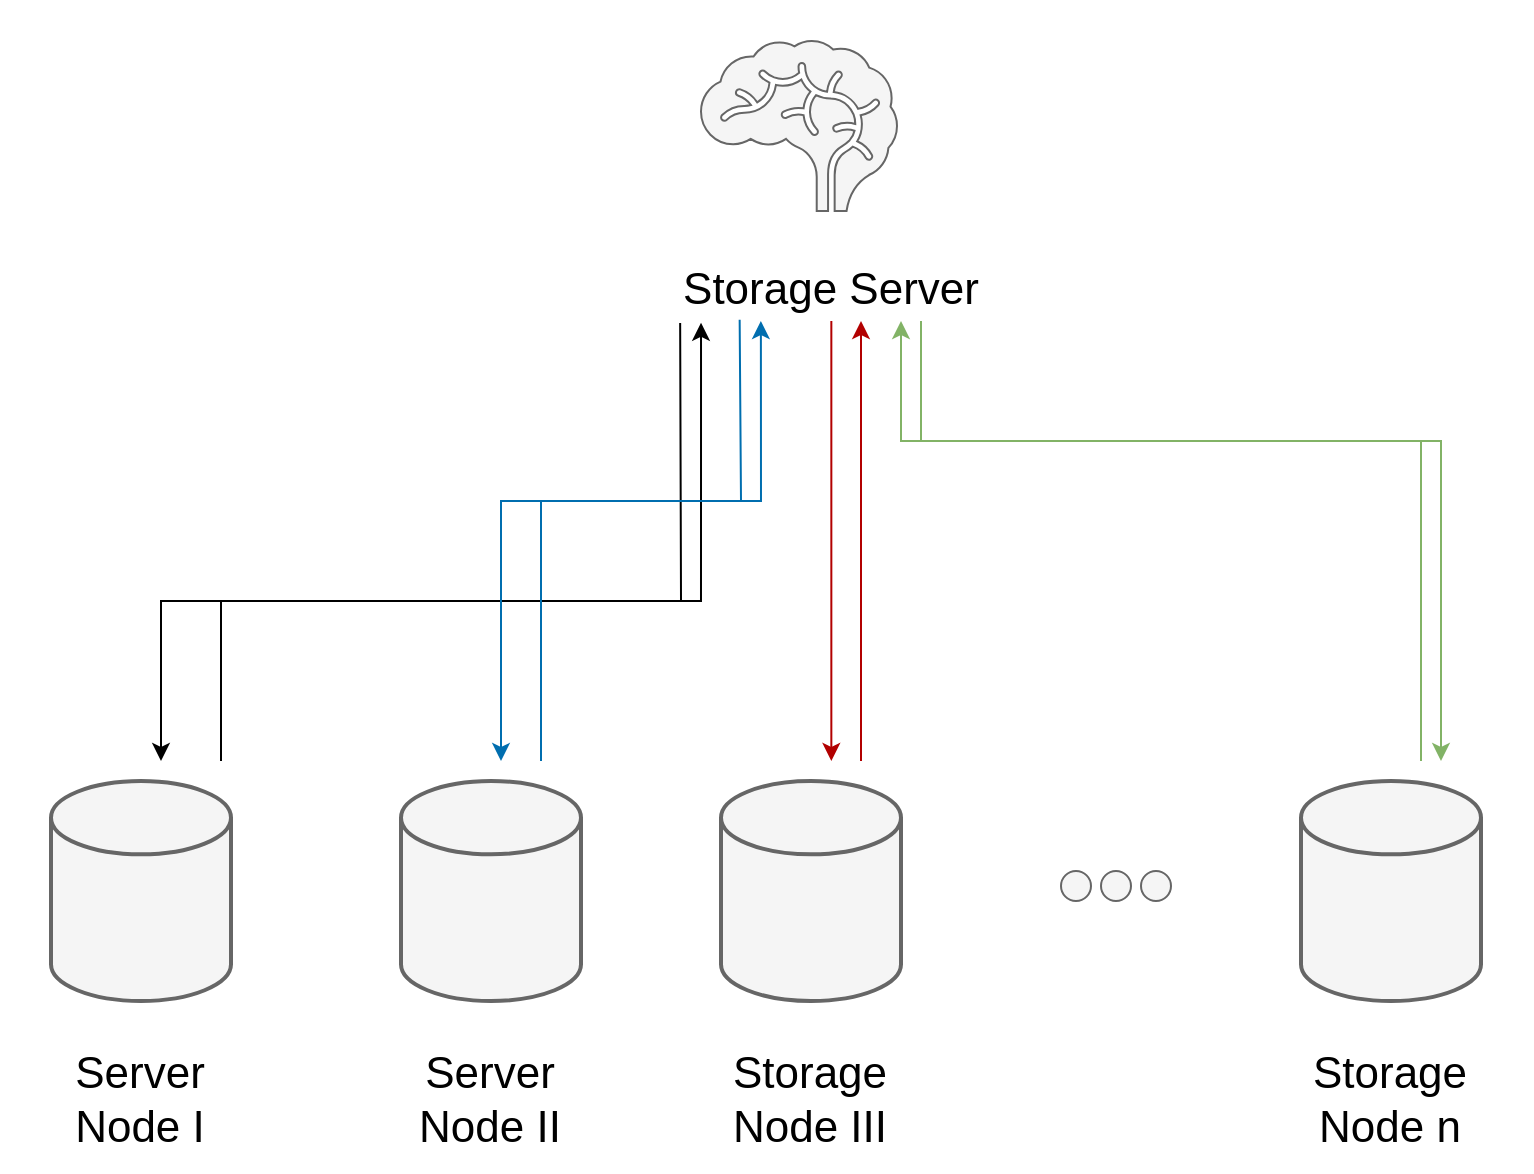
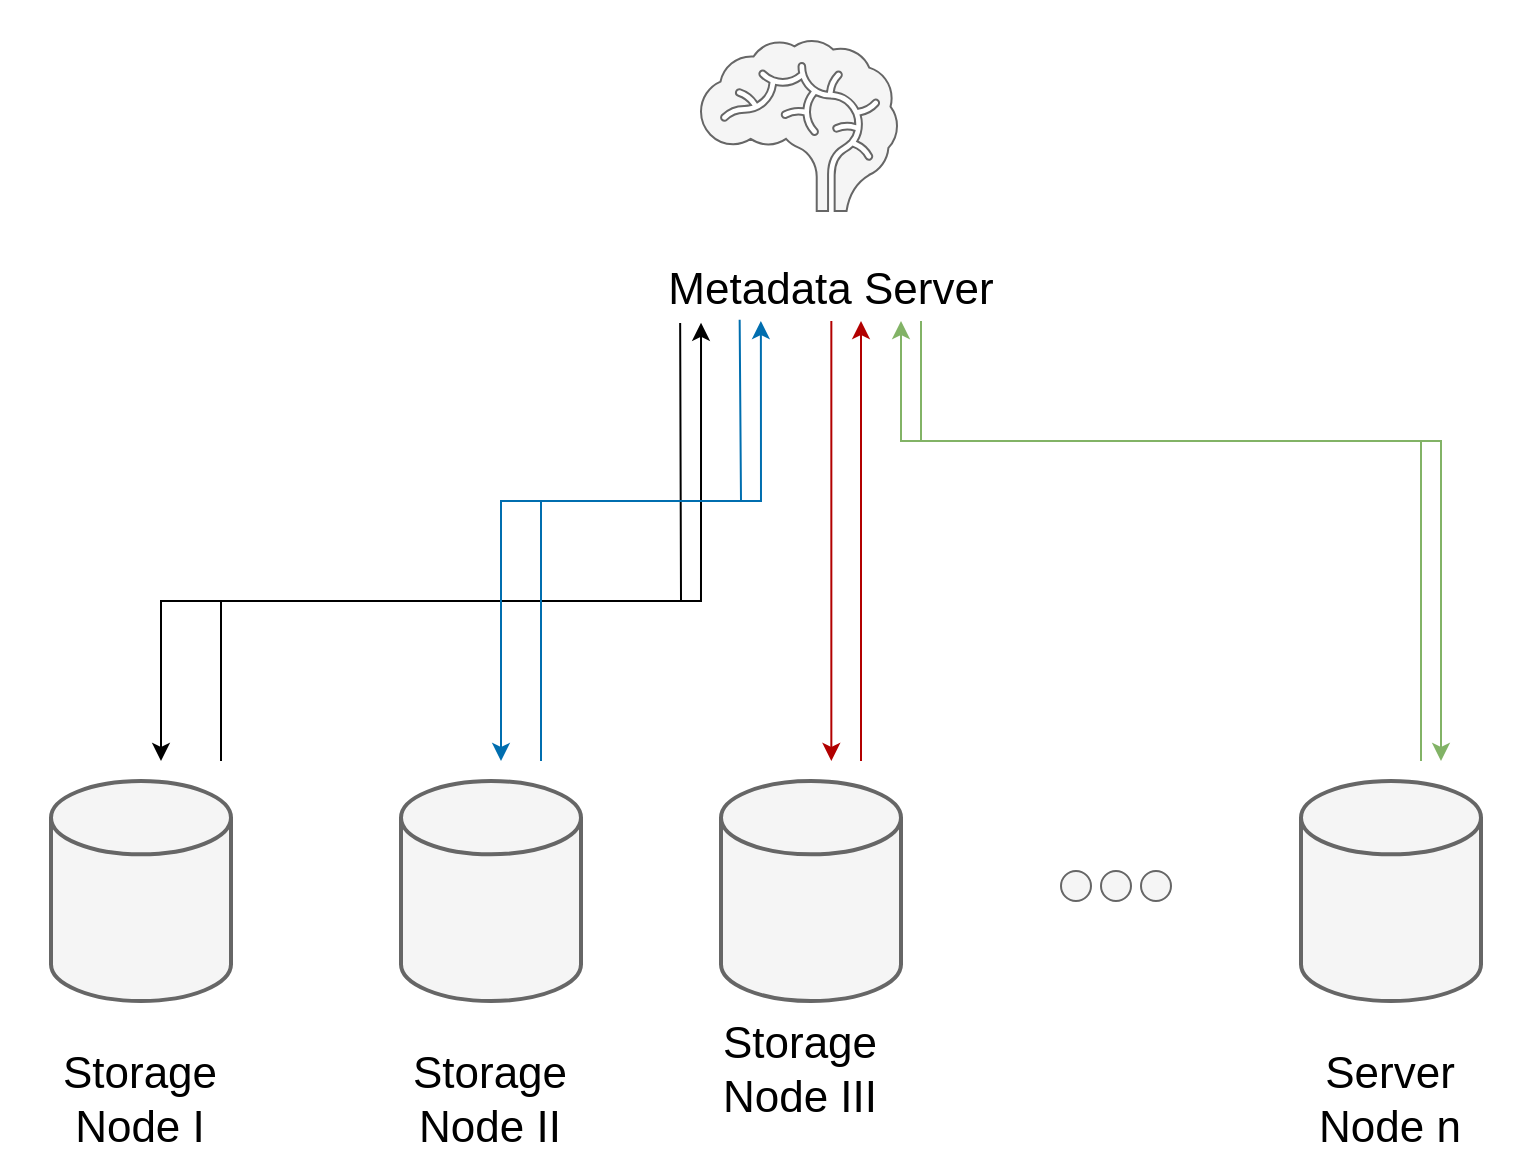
(832, 291) -> (832, 291)
(141, 1101) -> (141, 1101)
(491, 1101) -> (491, 1101)
(811, 1101) -> (801, 1071)
(1391, 1101) -> (1391, 1101)
